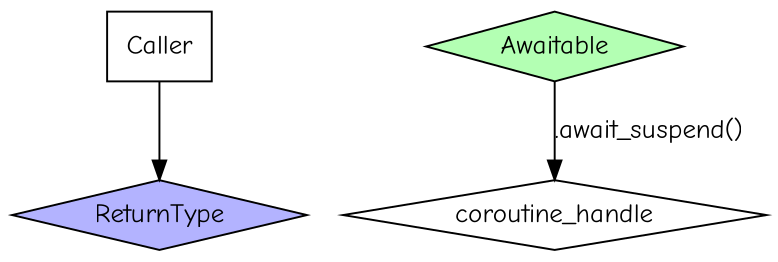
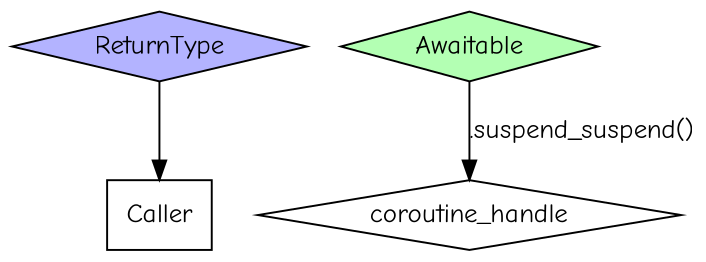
(159, 121) -> (159, 121)
(649, 131) -> (582, 131)
